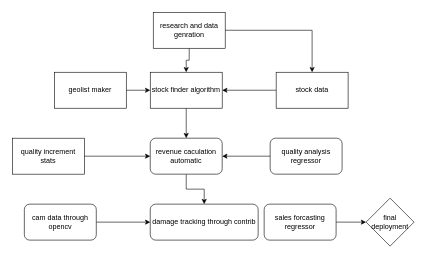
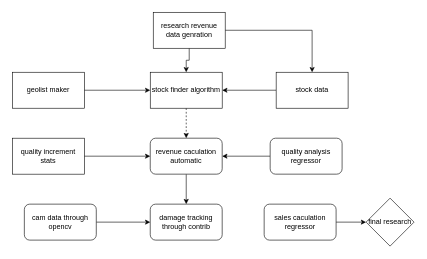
(189, 30) -> (189, 30)
(90, 90) -> (48, 90)
(186, 121) -> (186, 121)
(204, 222) -> (186, 222)
(300, 222) -> (300, 222)
(390, 222) -> (390, 222)
